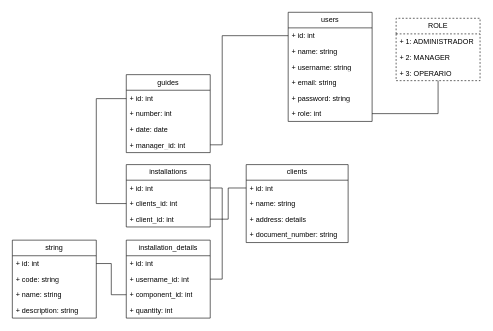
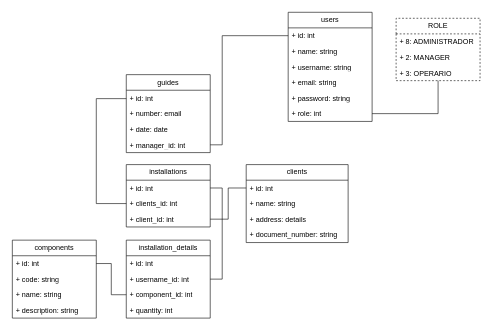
(433, 42) -> (433, 42)
(152, 114) -> (155, 114)
(54, 248) -> (54, 248)
